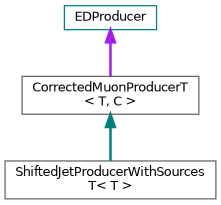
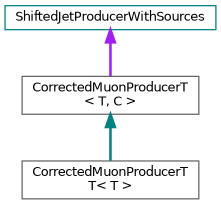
(110, 18) -> (110, 18)
(110, 180) -> (110, 180)
